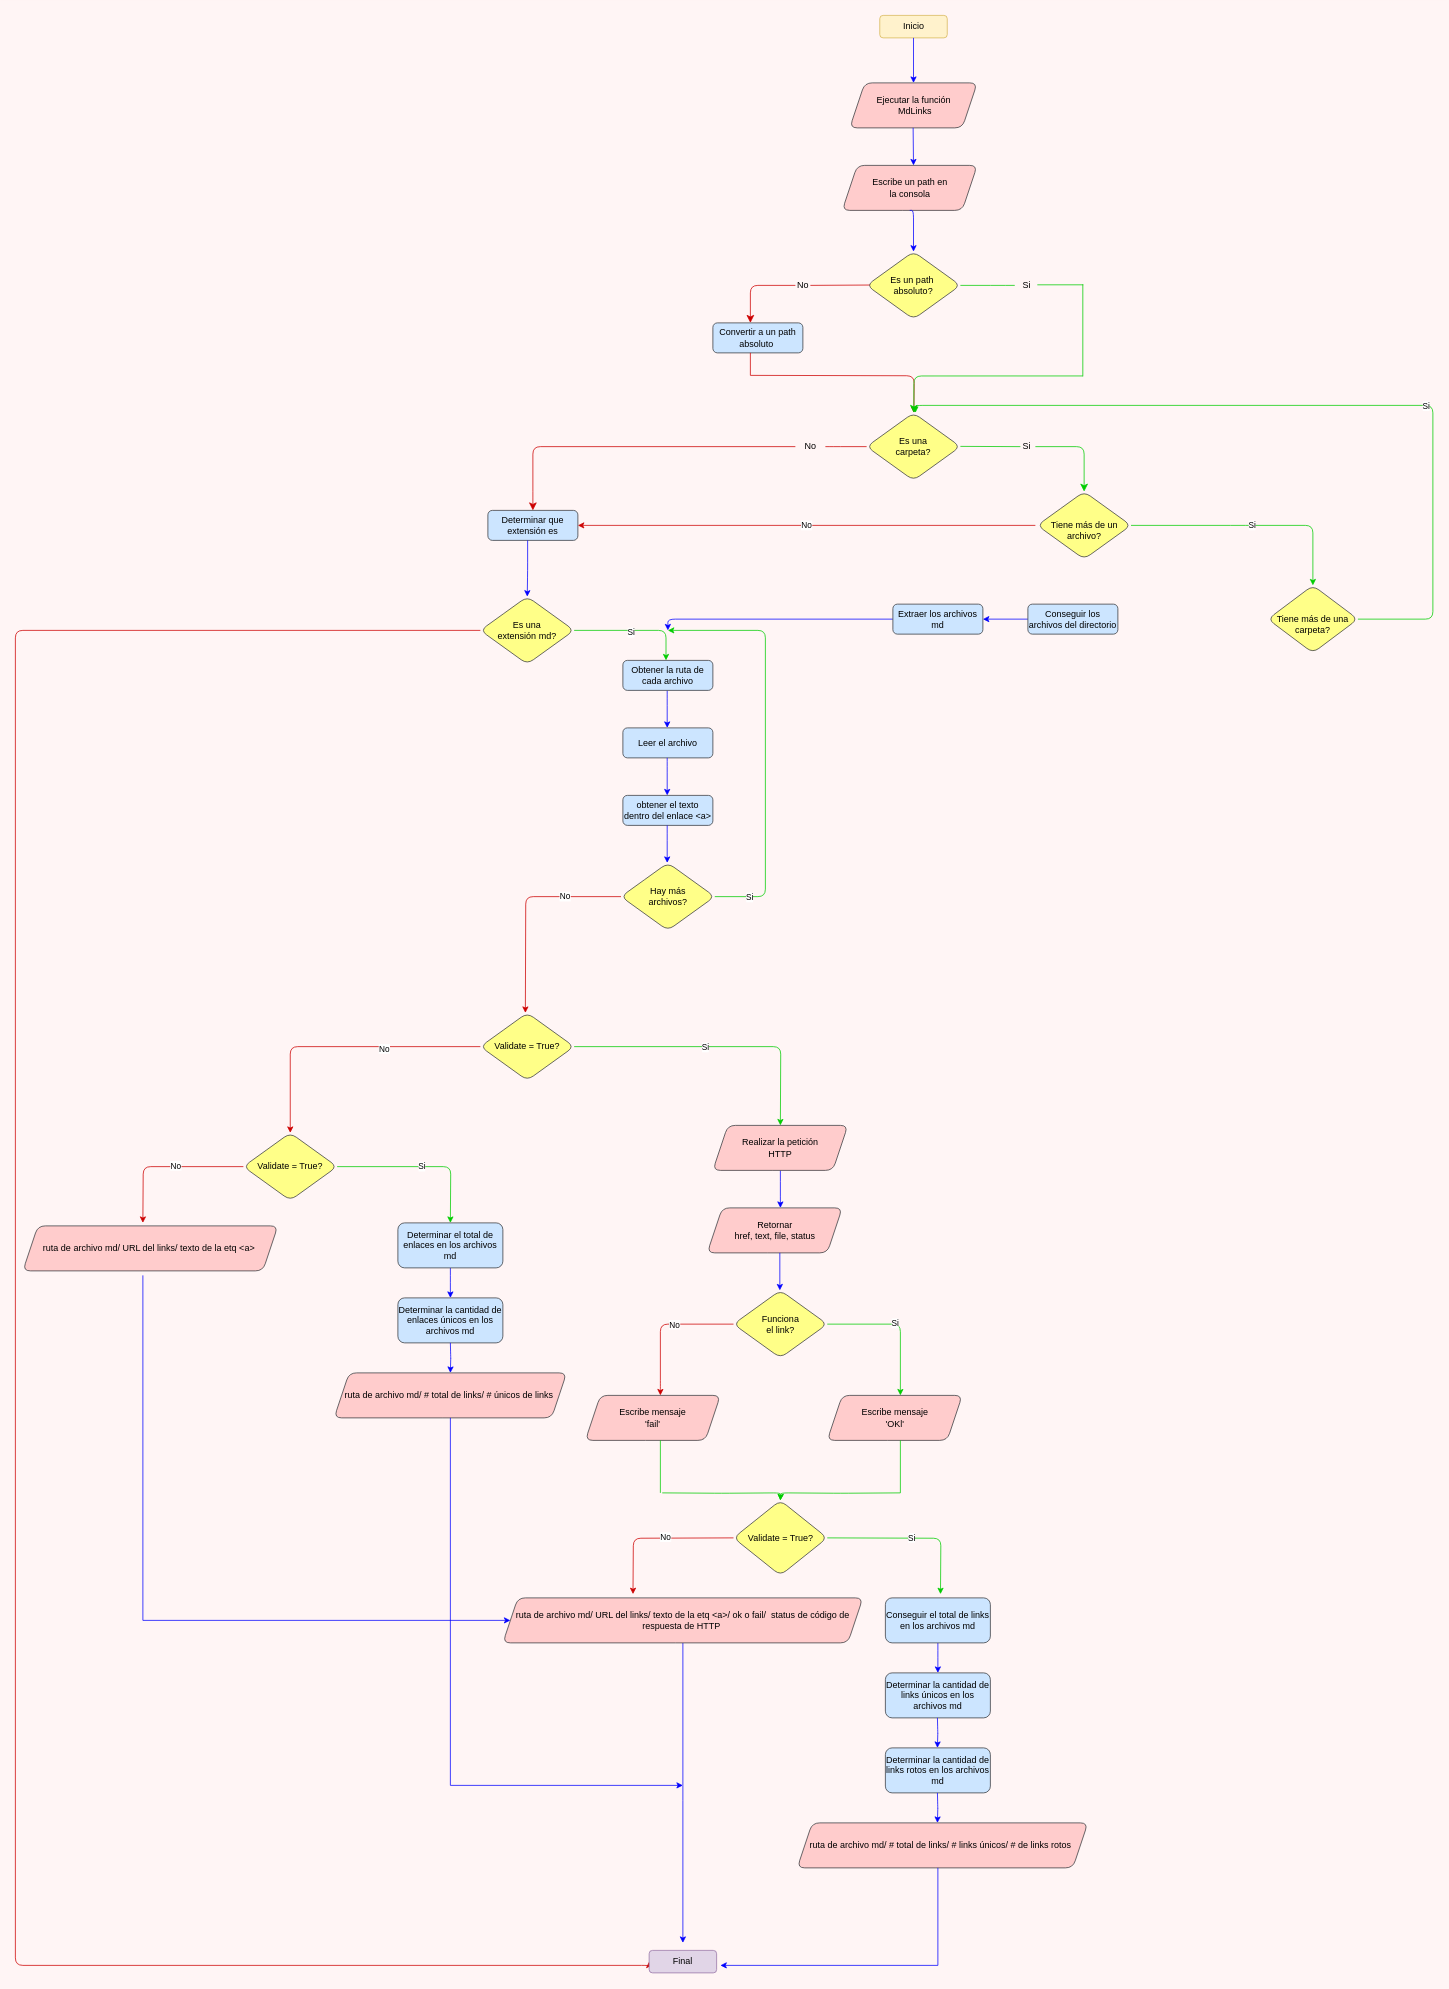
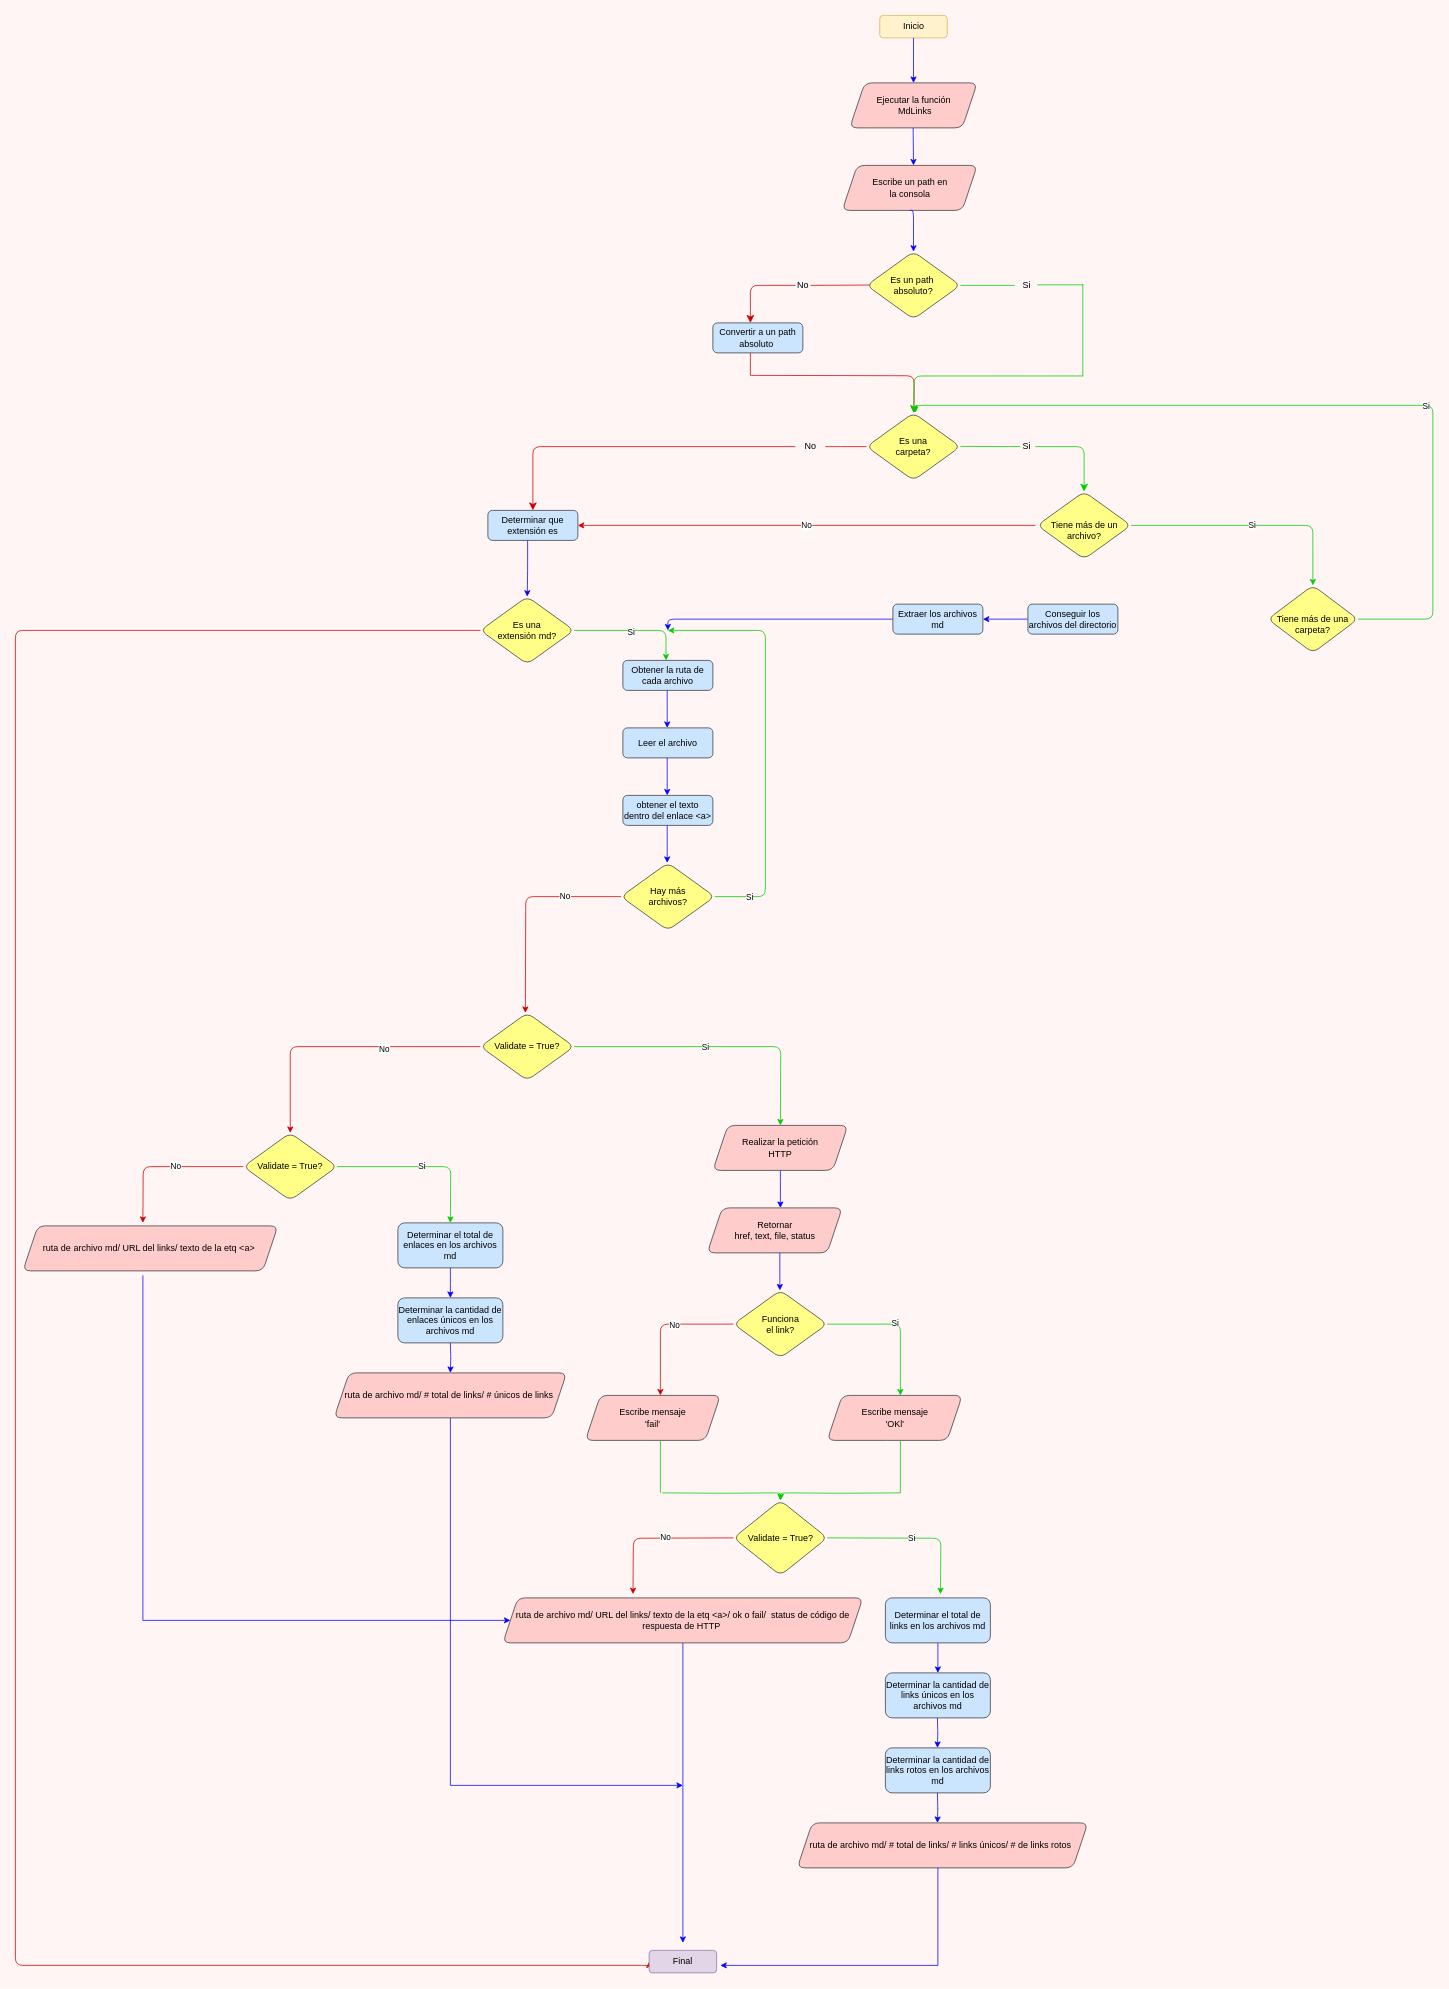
(938, 1620) -> (938, 1620)
